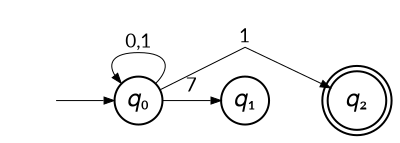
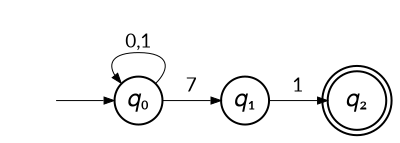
(240, 50) -> (293, 101)
